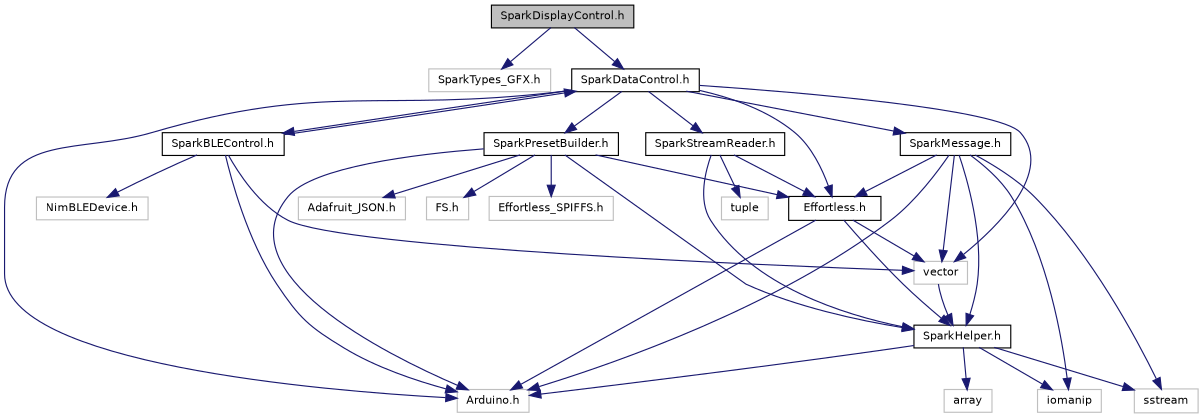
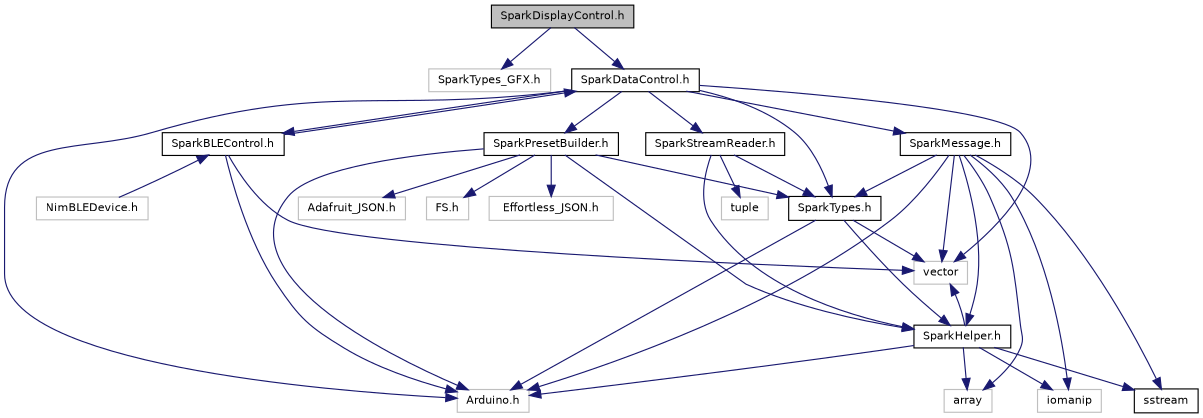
(157, 173) -> (159, 179)
(551, 208) -> (551, 208)
(835, 208) -> (835, 208)
none -> (1013, 269)
(942, 300) -> (961, 310)
(1166, 401) -> (1166, 401)
